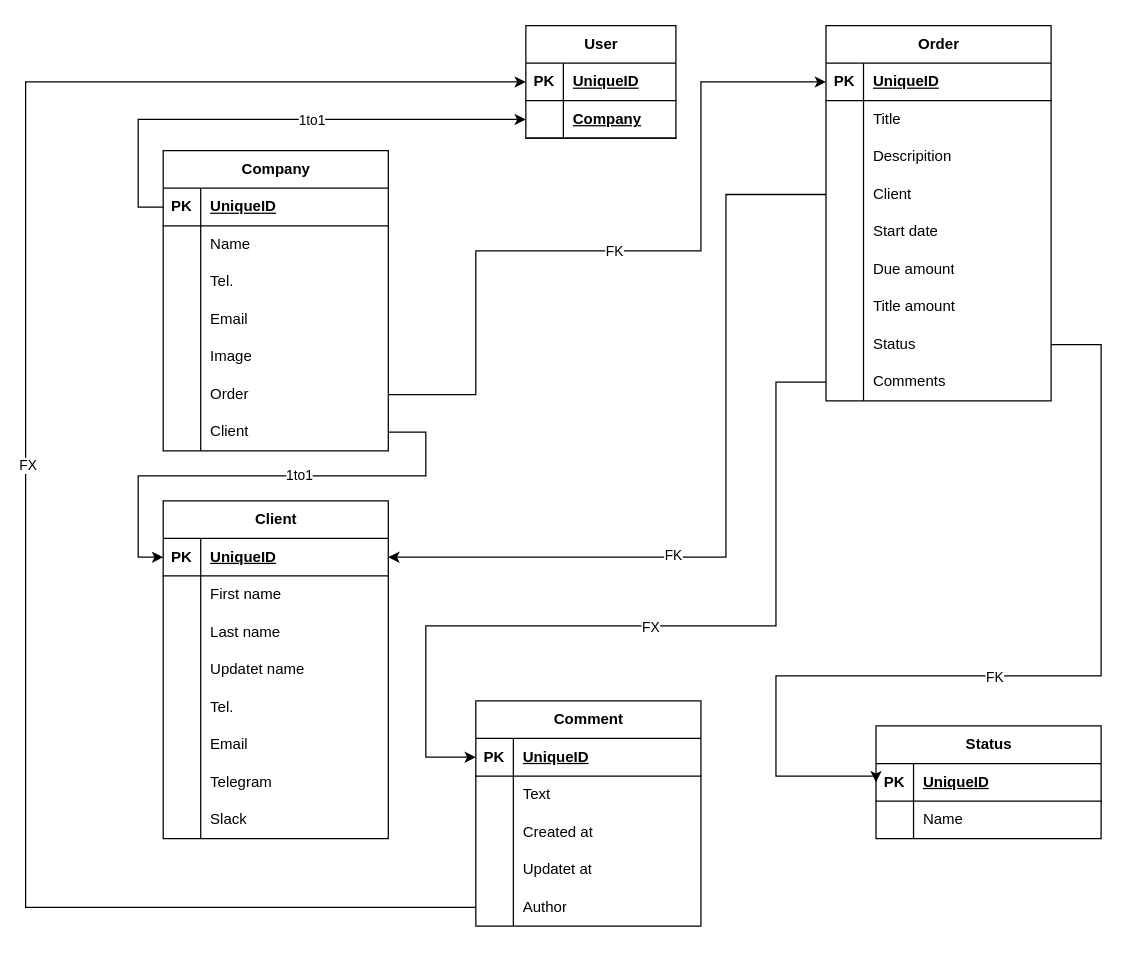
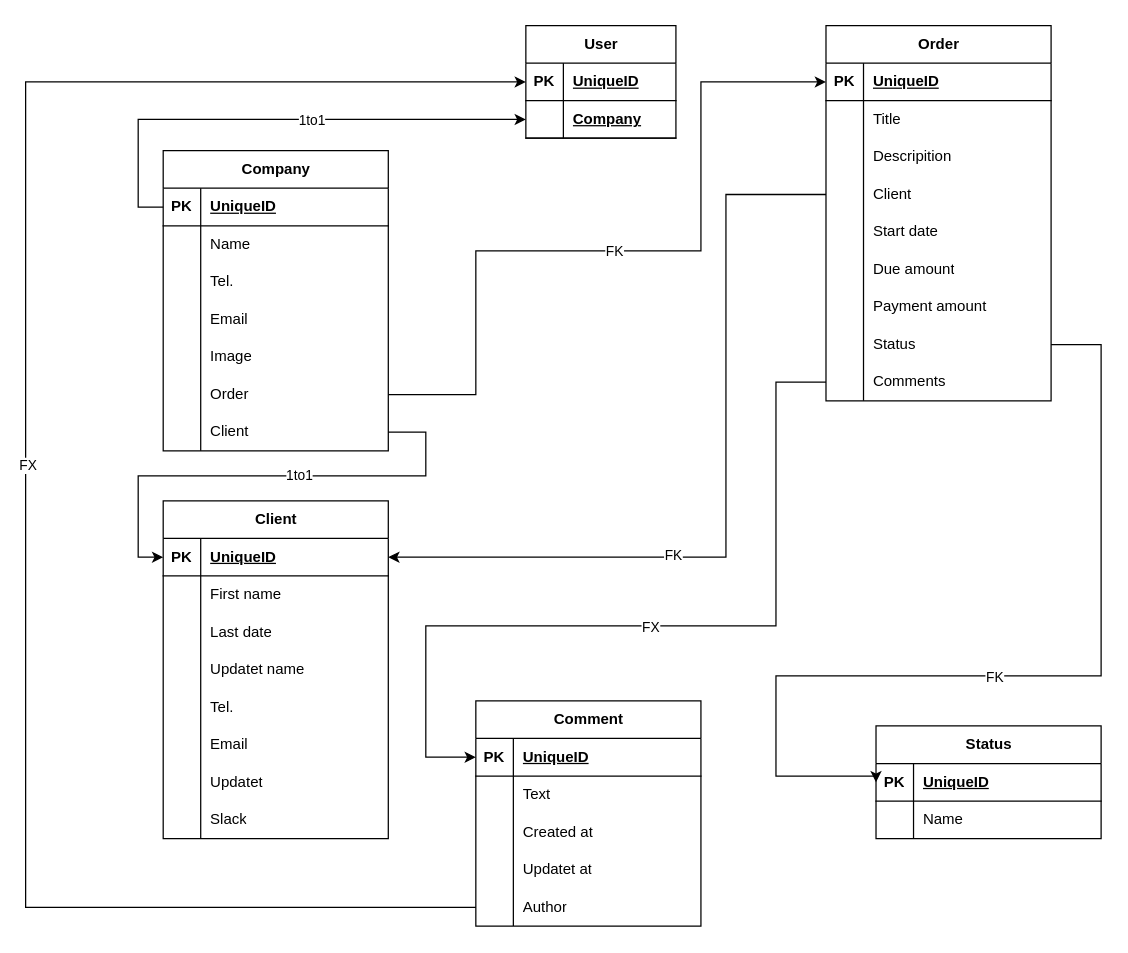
(918, 307) -> (930, 307)
(246, 632) -> (246, 632)
(242, 782) -> (240, 782)
